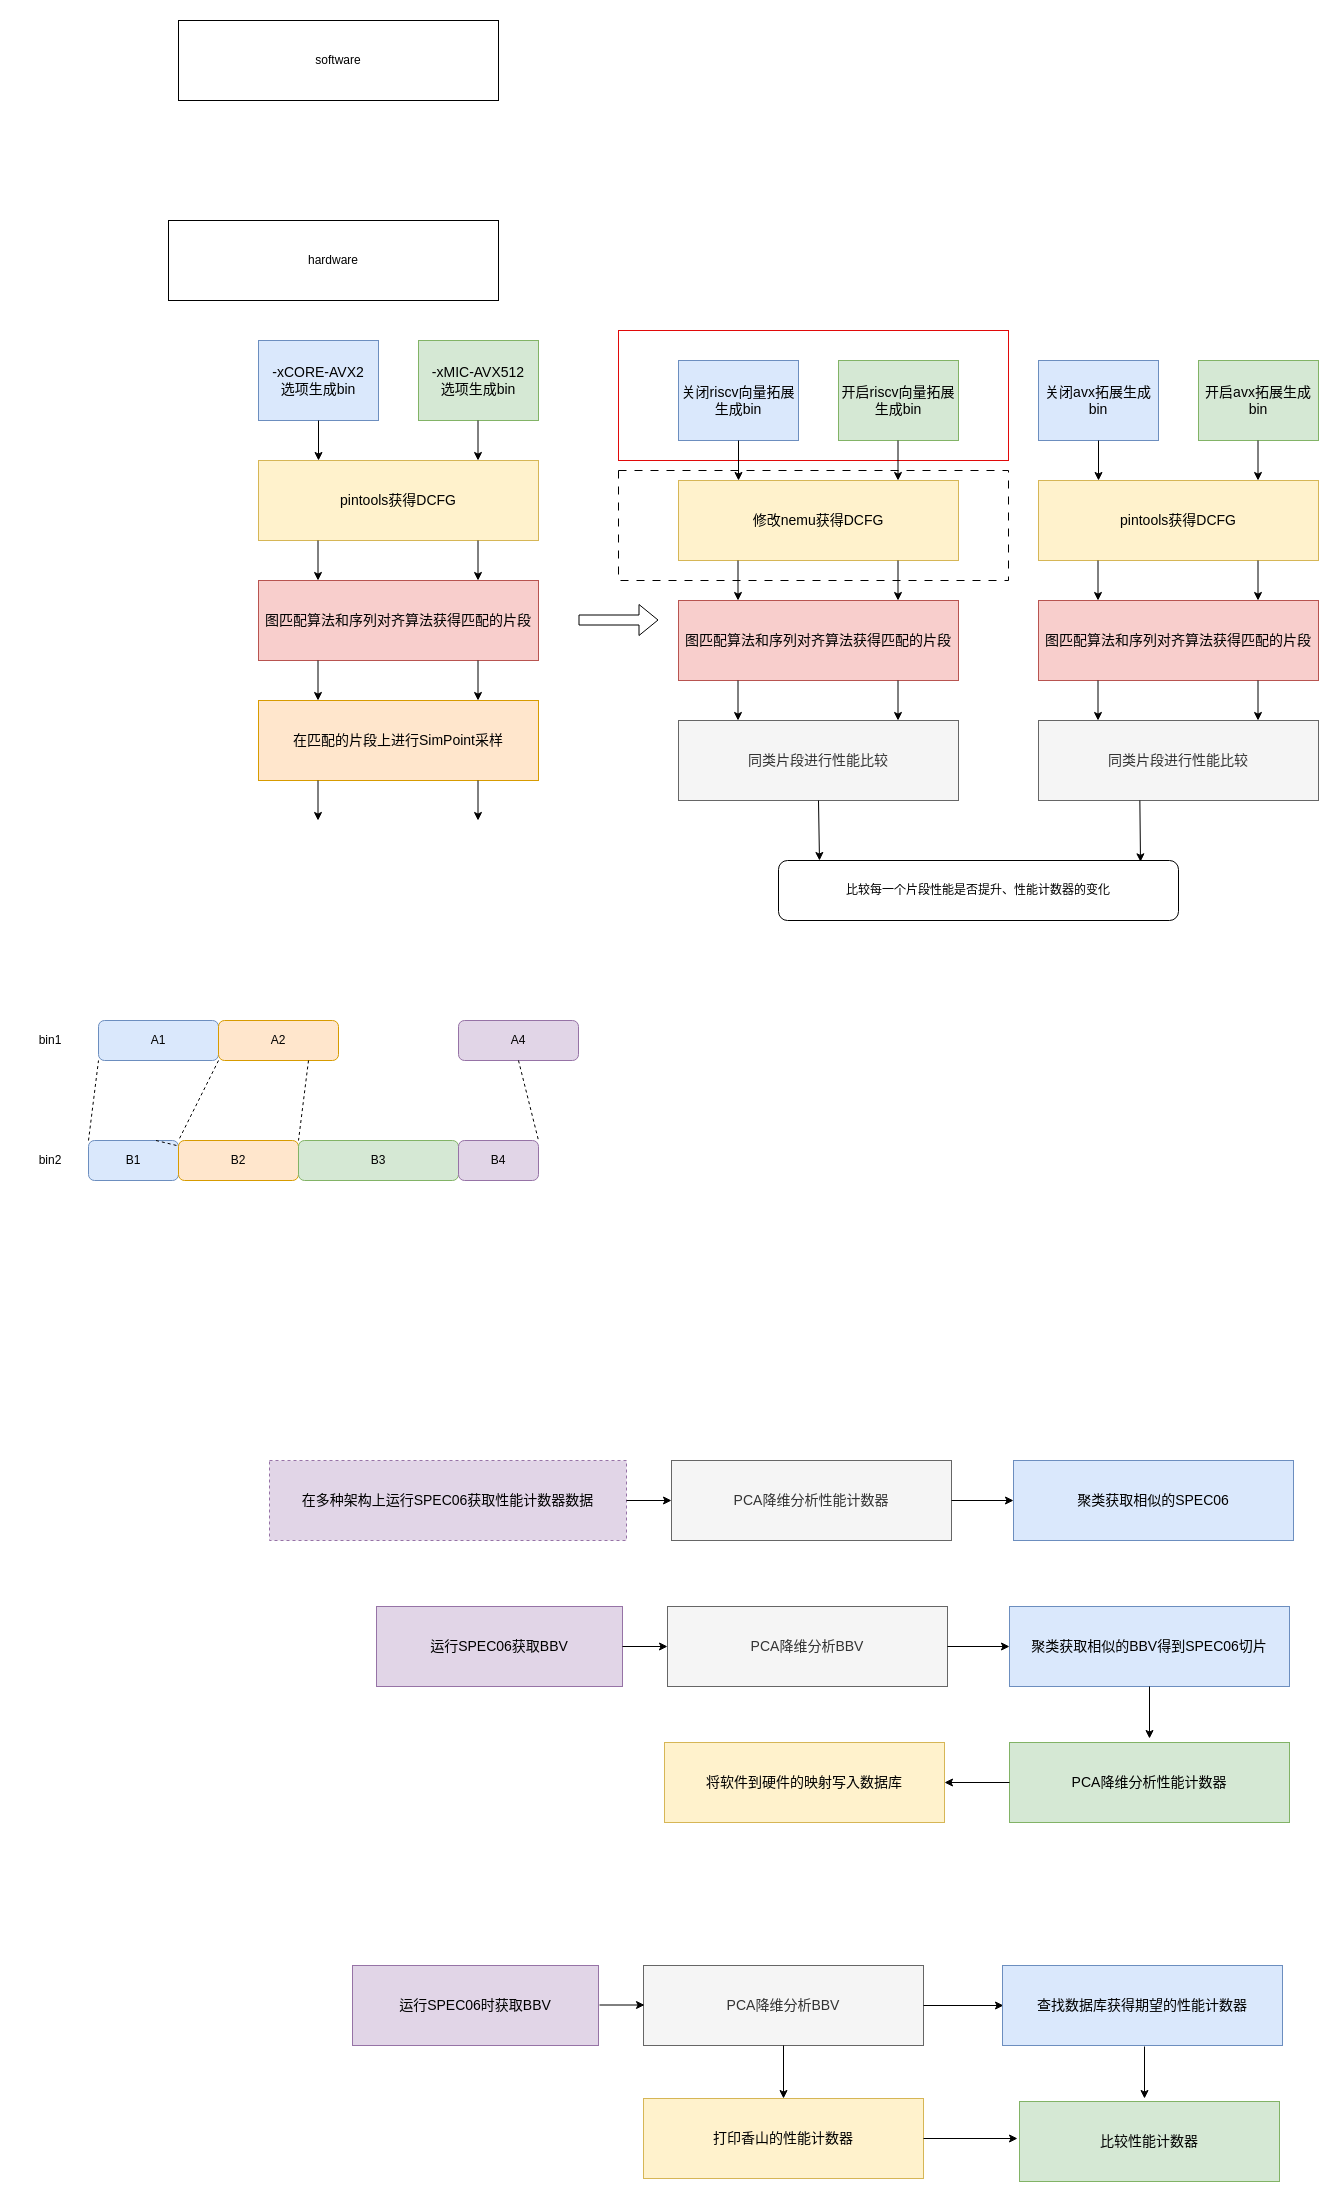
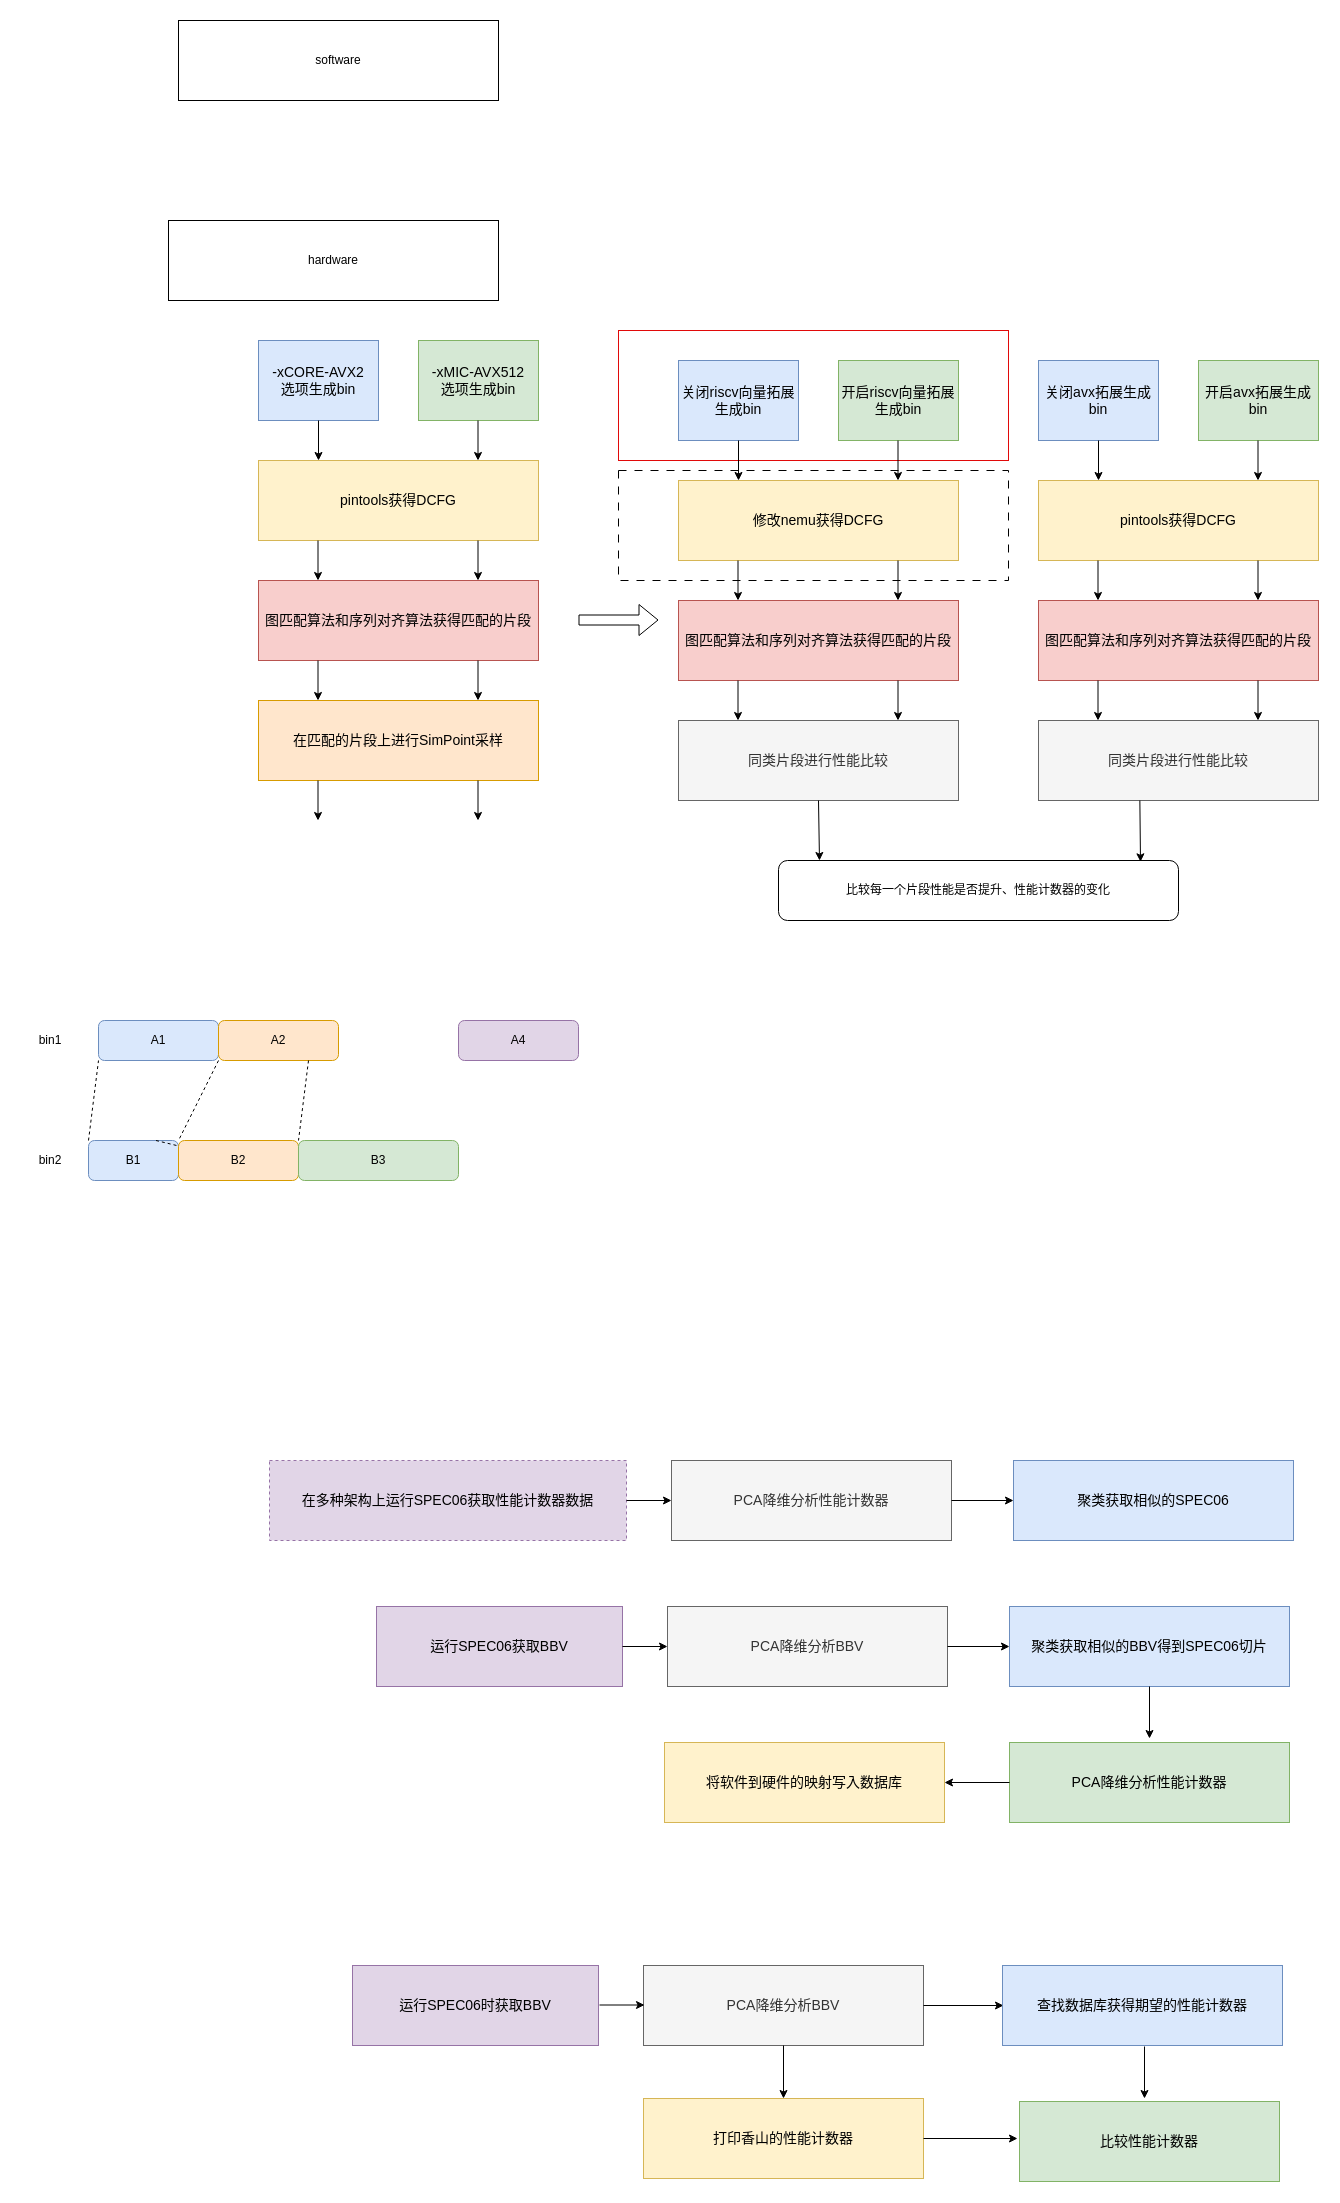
(529, 1101) -> none
(499, 1161) -> none
